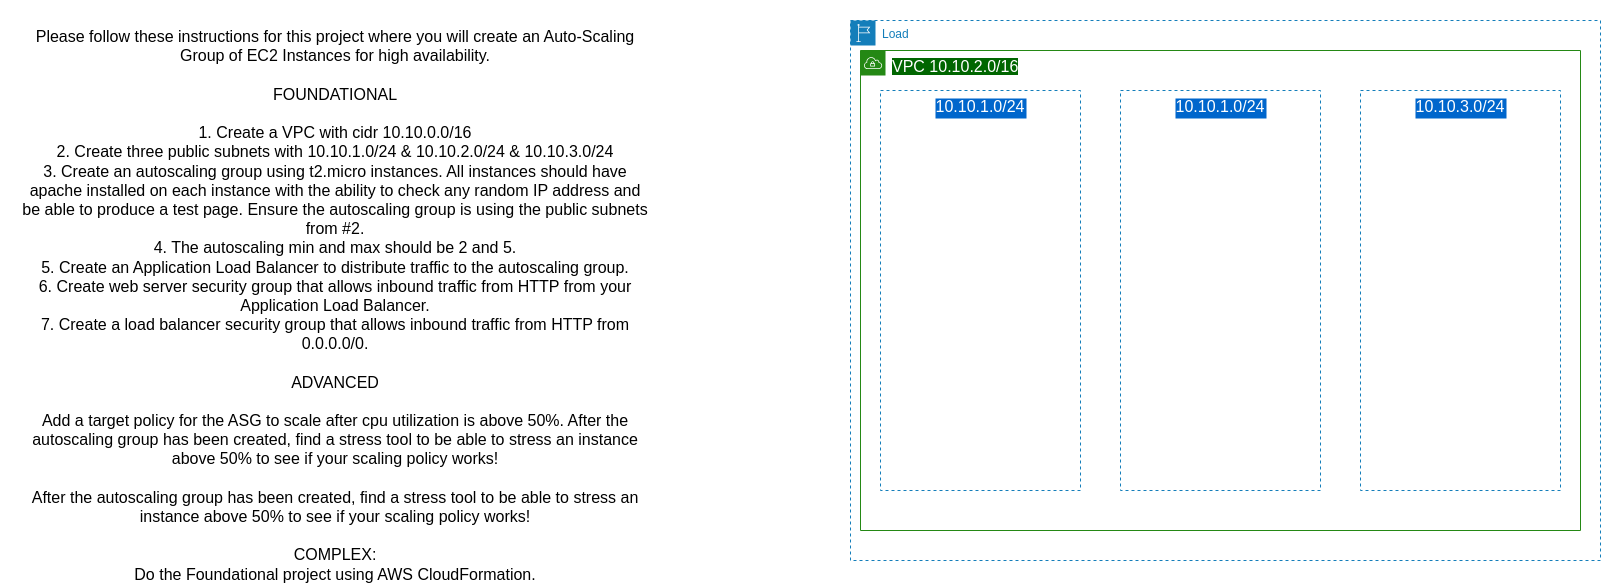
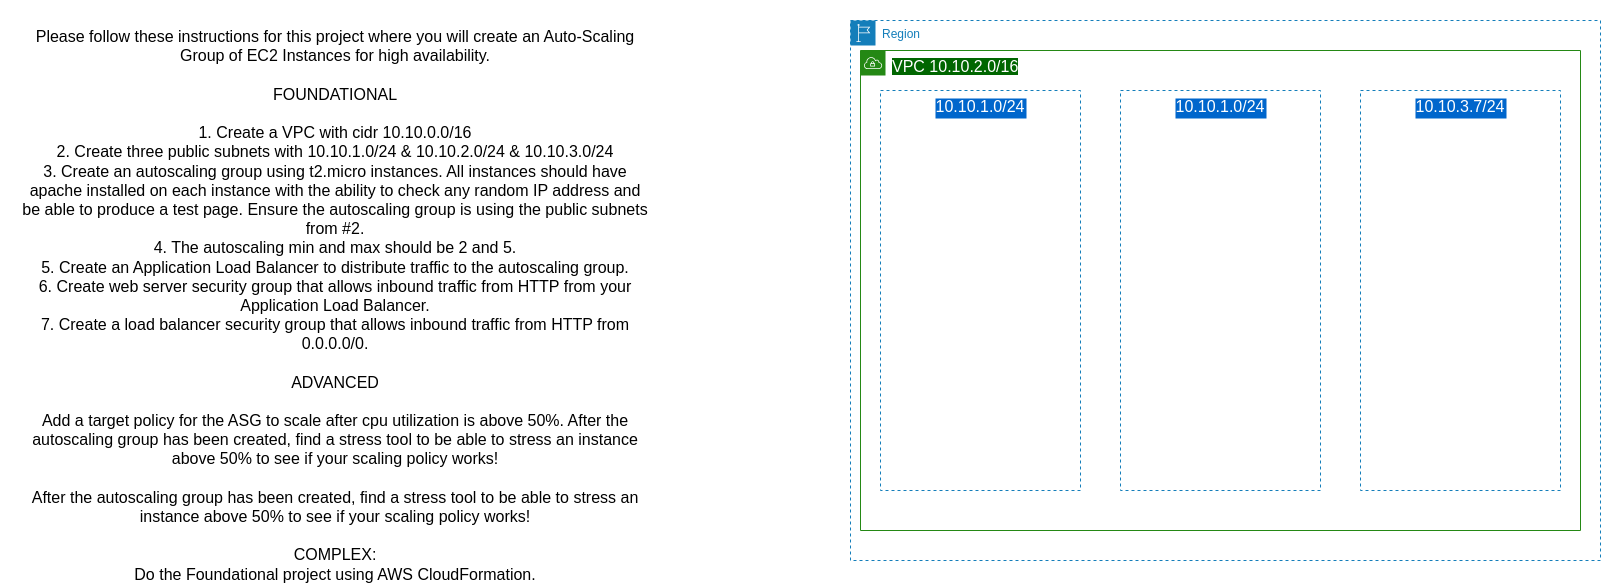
(896, 35) -> (901, 35)
(1460, 107) -> (1460, 107)
